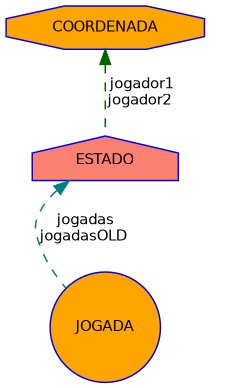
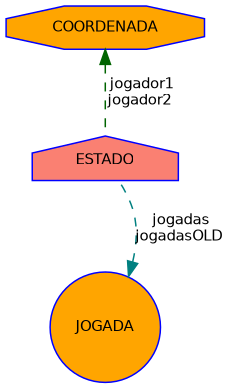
(38, 240) -> (135, 220)
